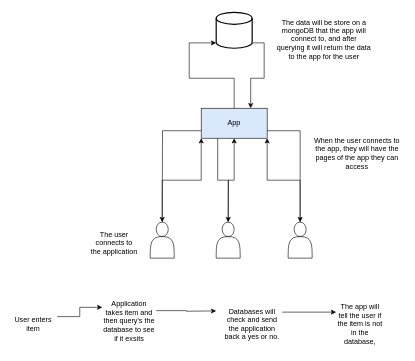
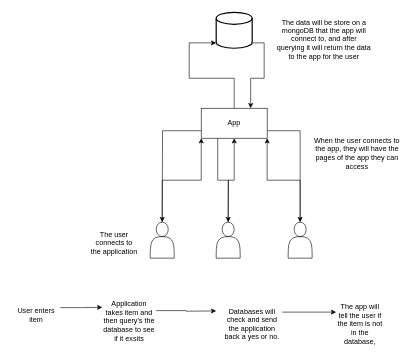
(234, 123) -> (234, 123)
(33, 324) -> (36, 315)
